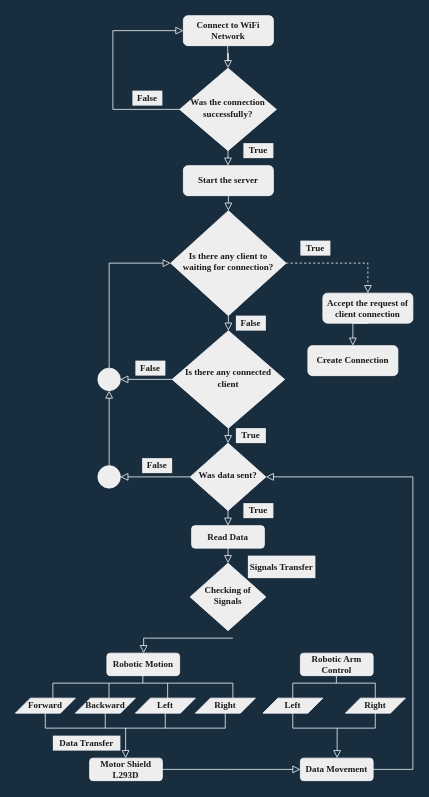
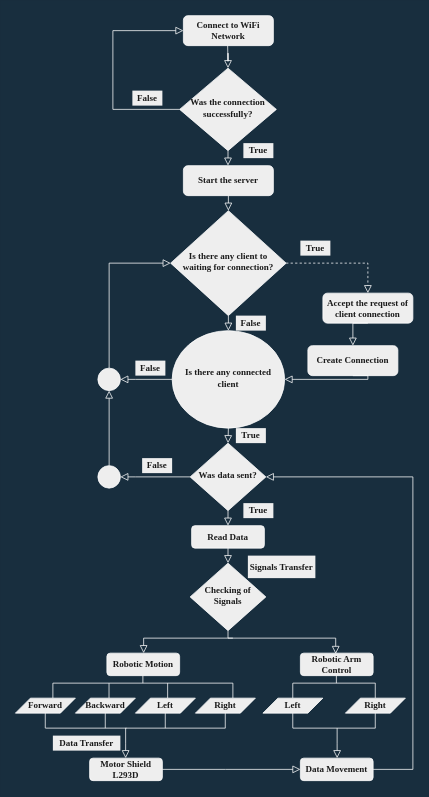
(228, 379) -> (228, 379)
none -> (334, 379)
none -> (288, 638)
